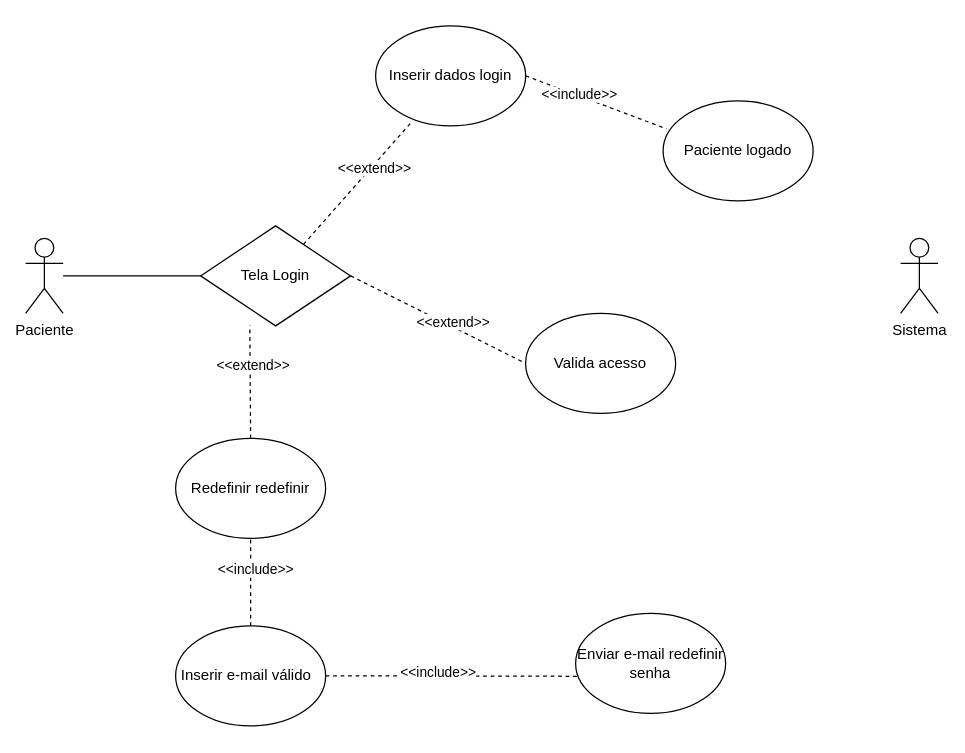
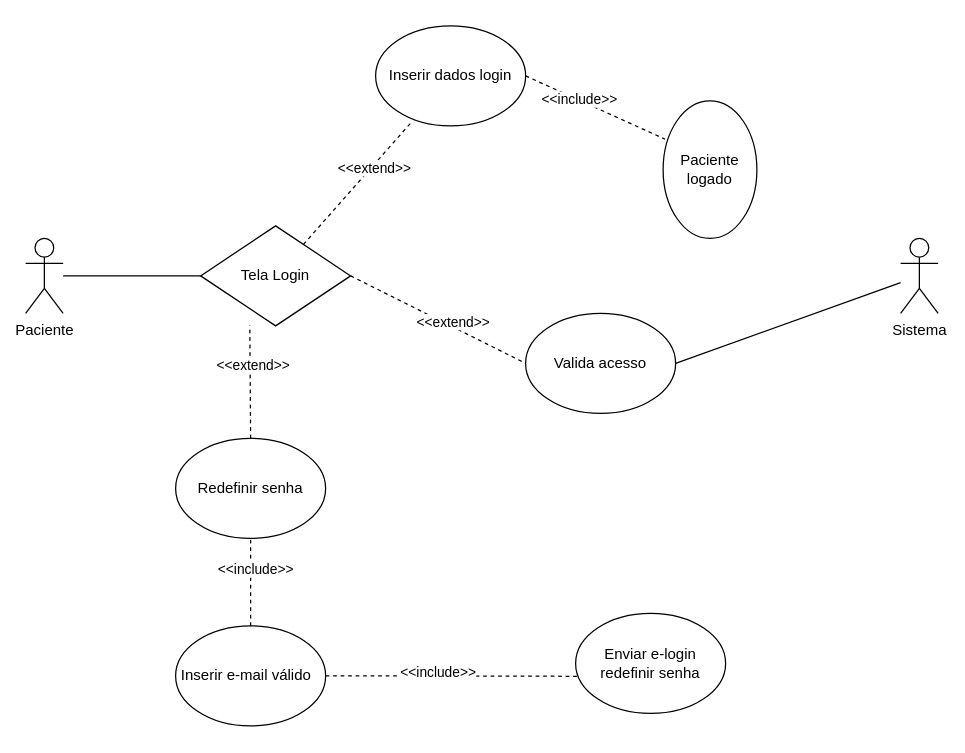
(738, 151) -> (710, 169)
none -> (788, 323)
(251, 488) -> (251, 488)
(651, 663) -> (651, 663)
